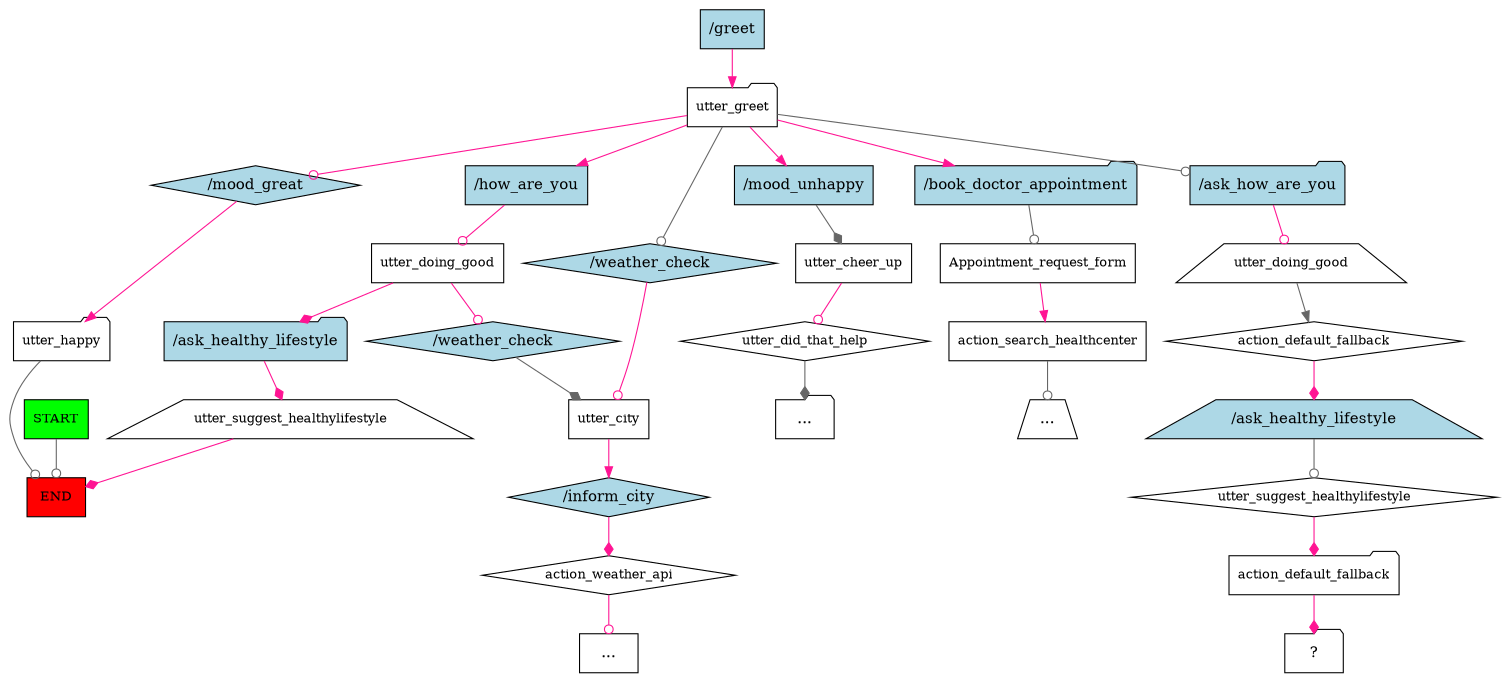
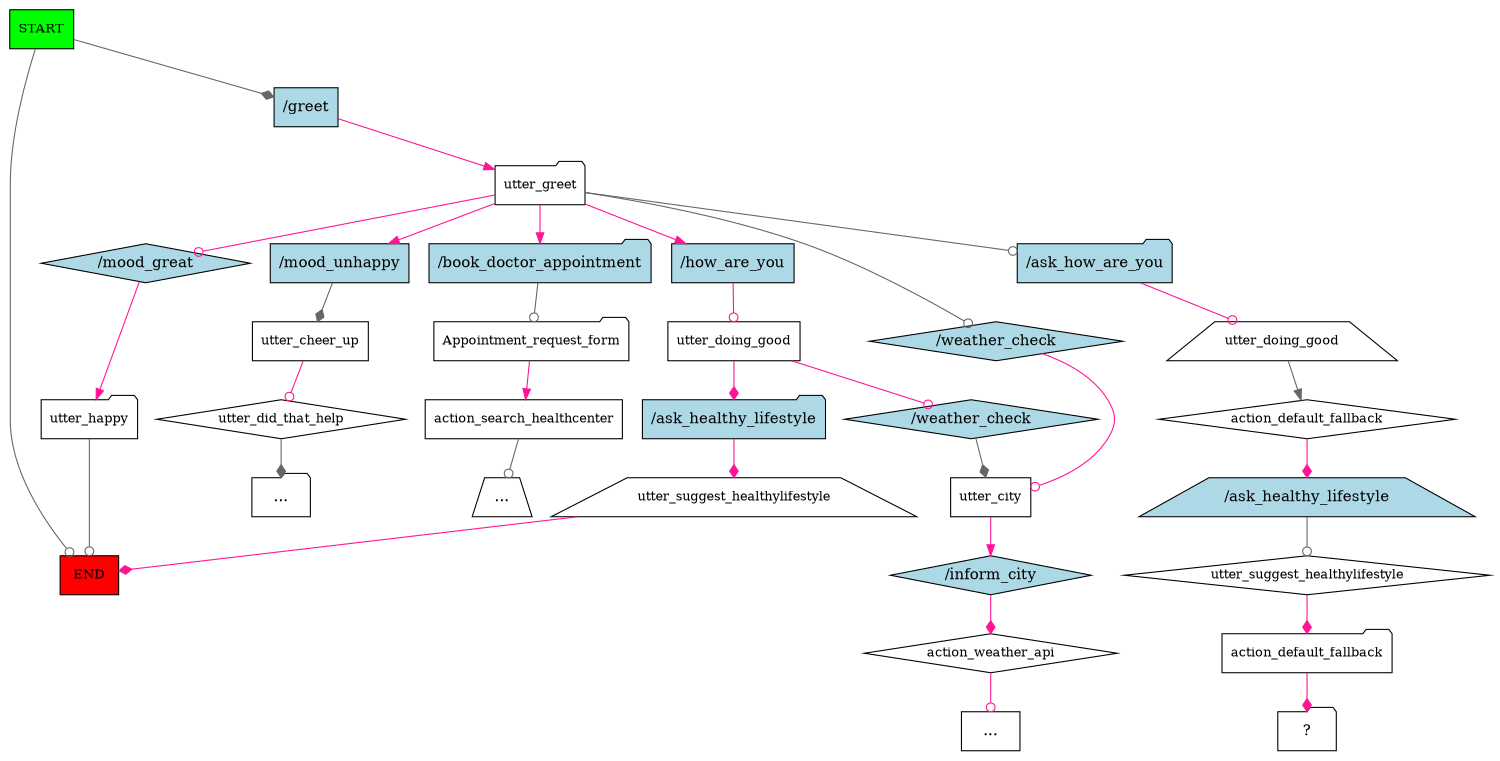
none -> (168, 66)
(1038, 263) -> (531, 341)
